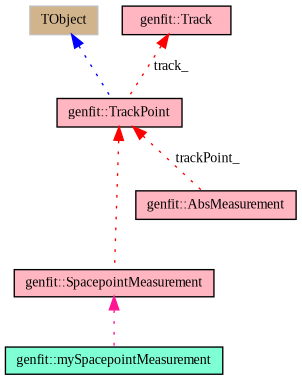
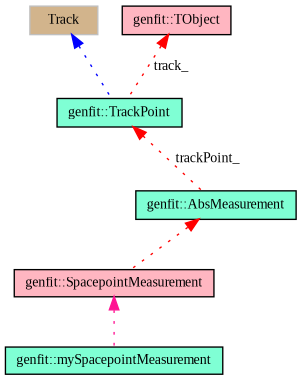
(64, 20) -> (64, 20)
(177, 20) -> (177, 20)
(120, 113) -> (120, 113)
(117, 205) -> (159, 249)
(216, 205) -> (216, 205)
